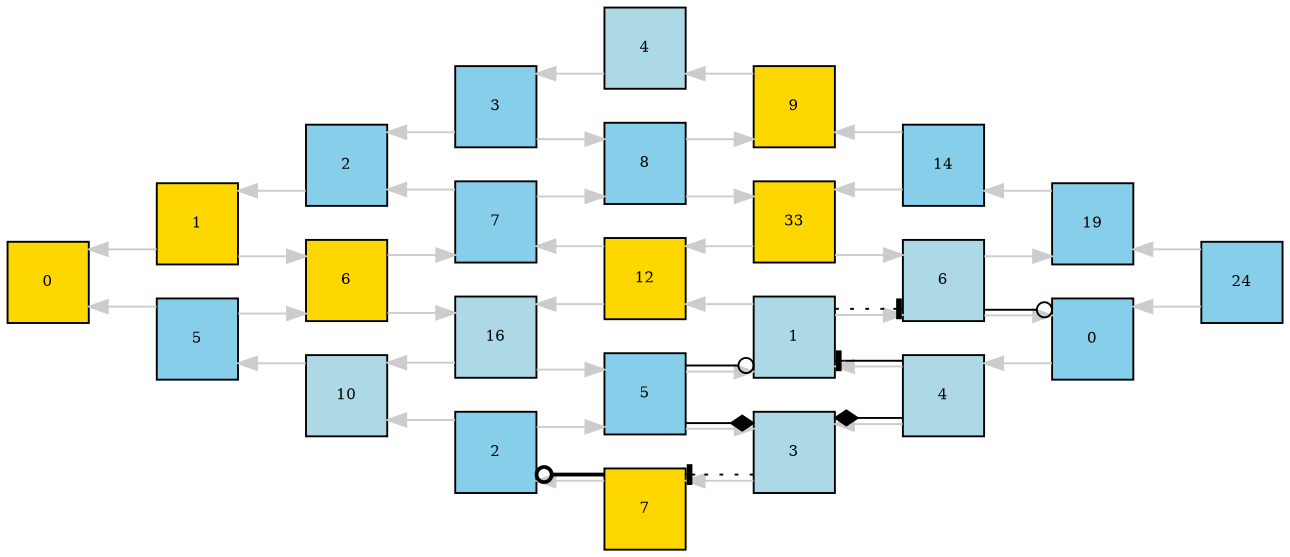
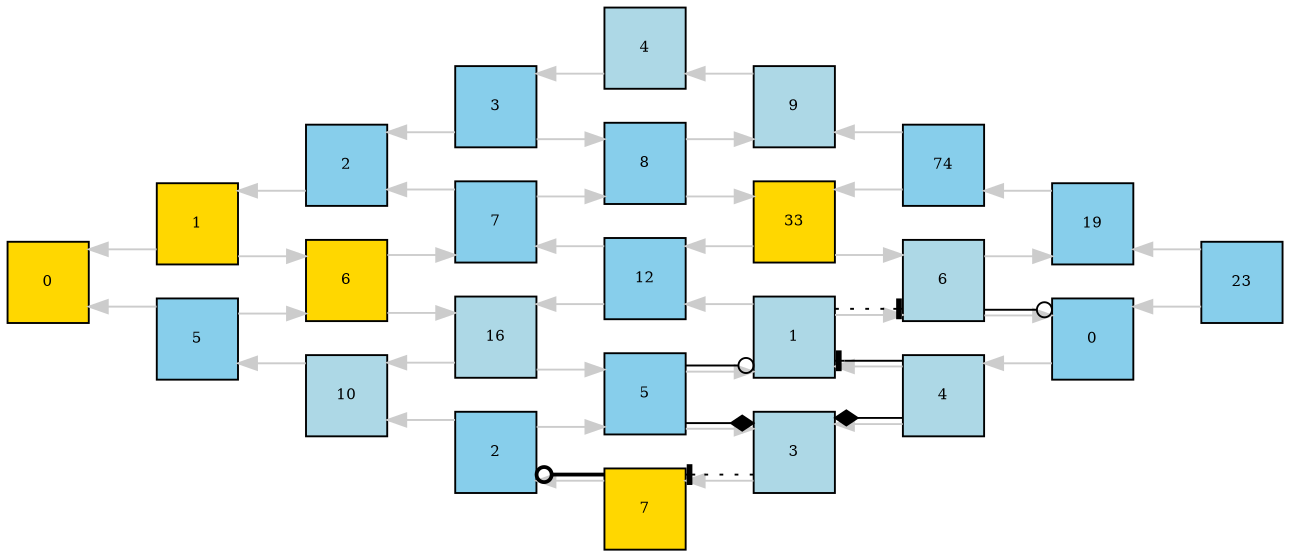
(794, 107) -> (794, 107)
(944, 165) -> (944, 165)
(645, 279) -> (645, 279)
(1242, 282) -> (1242, 282)
